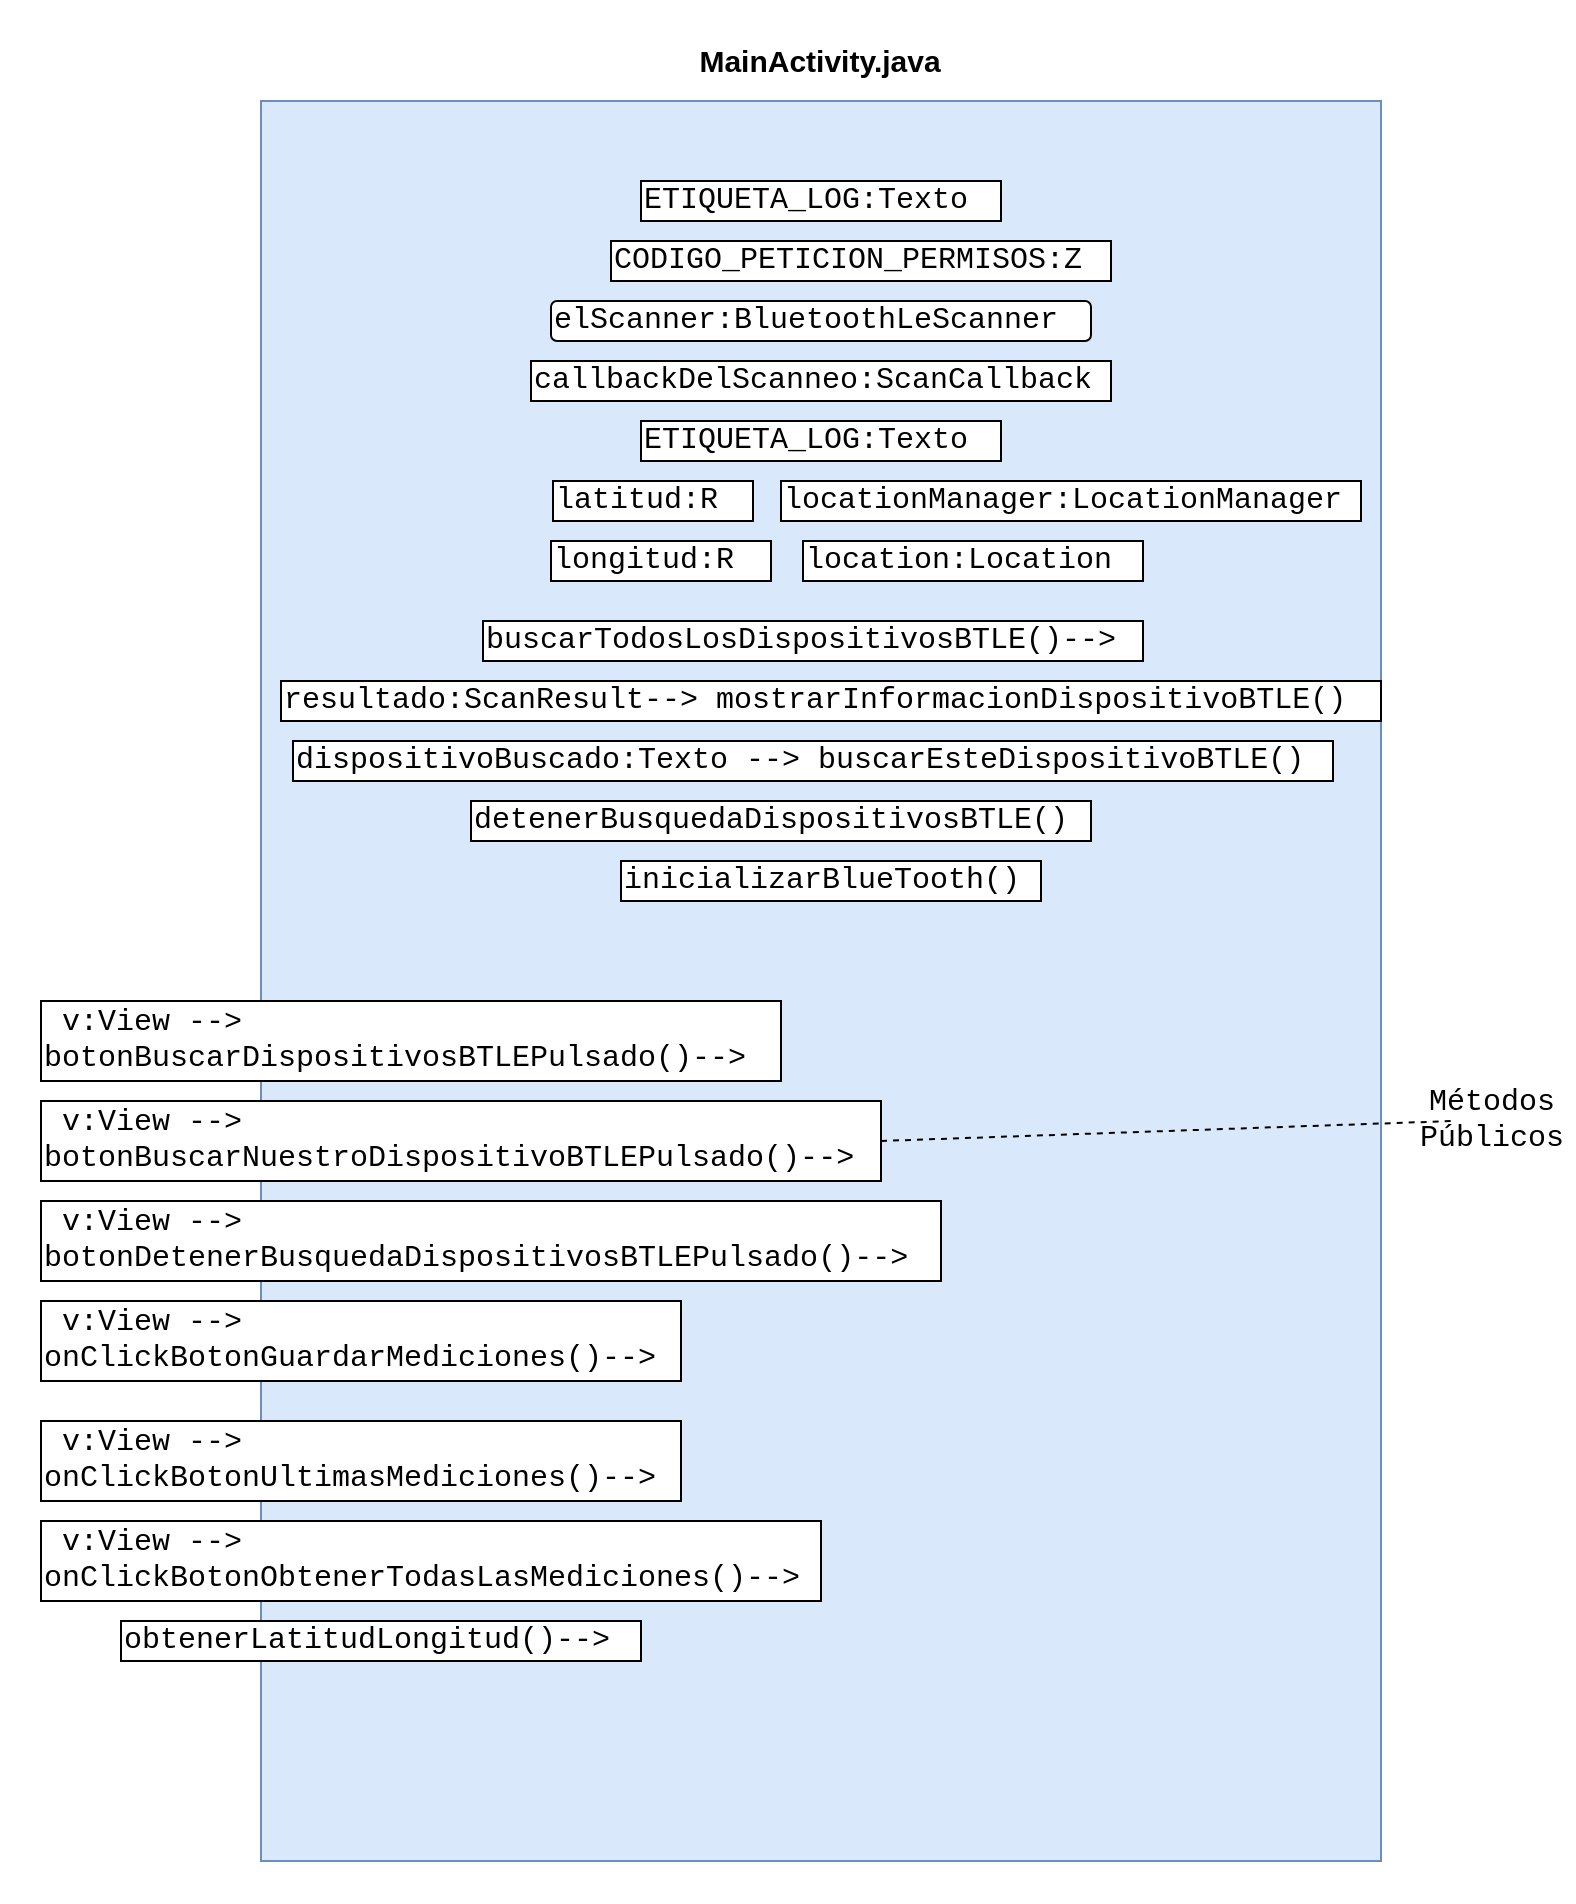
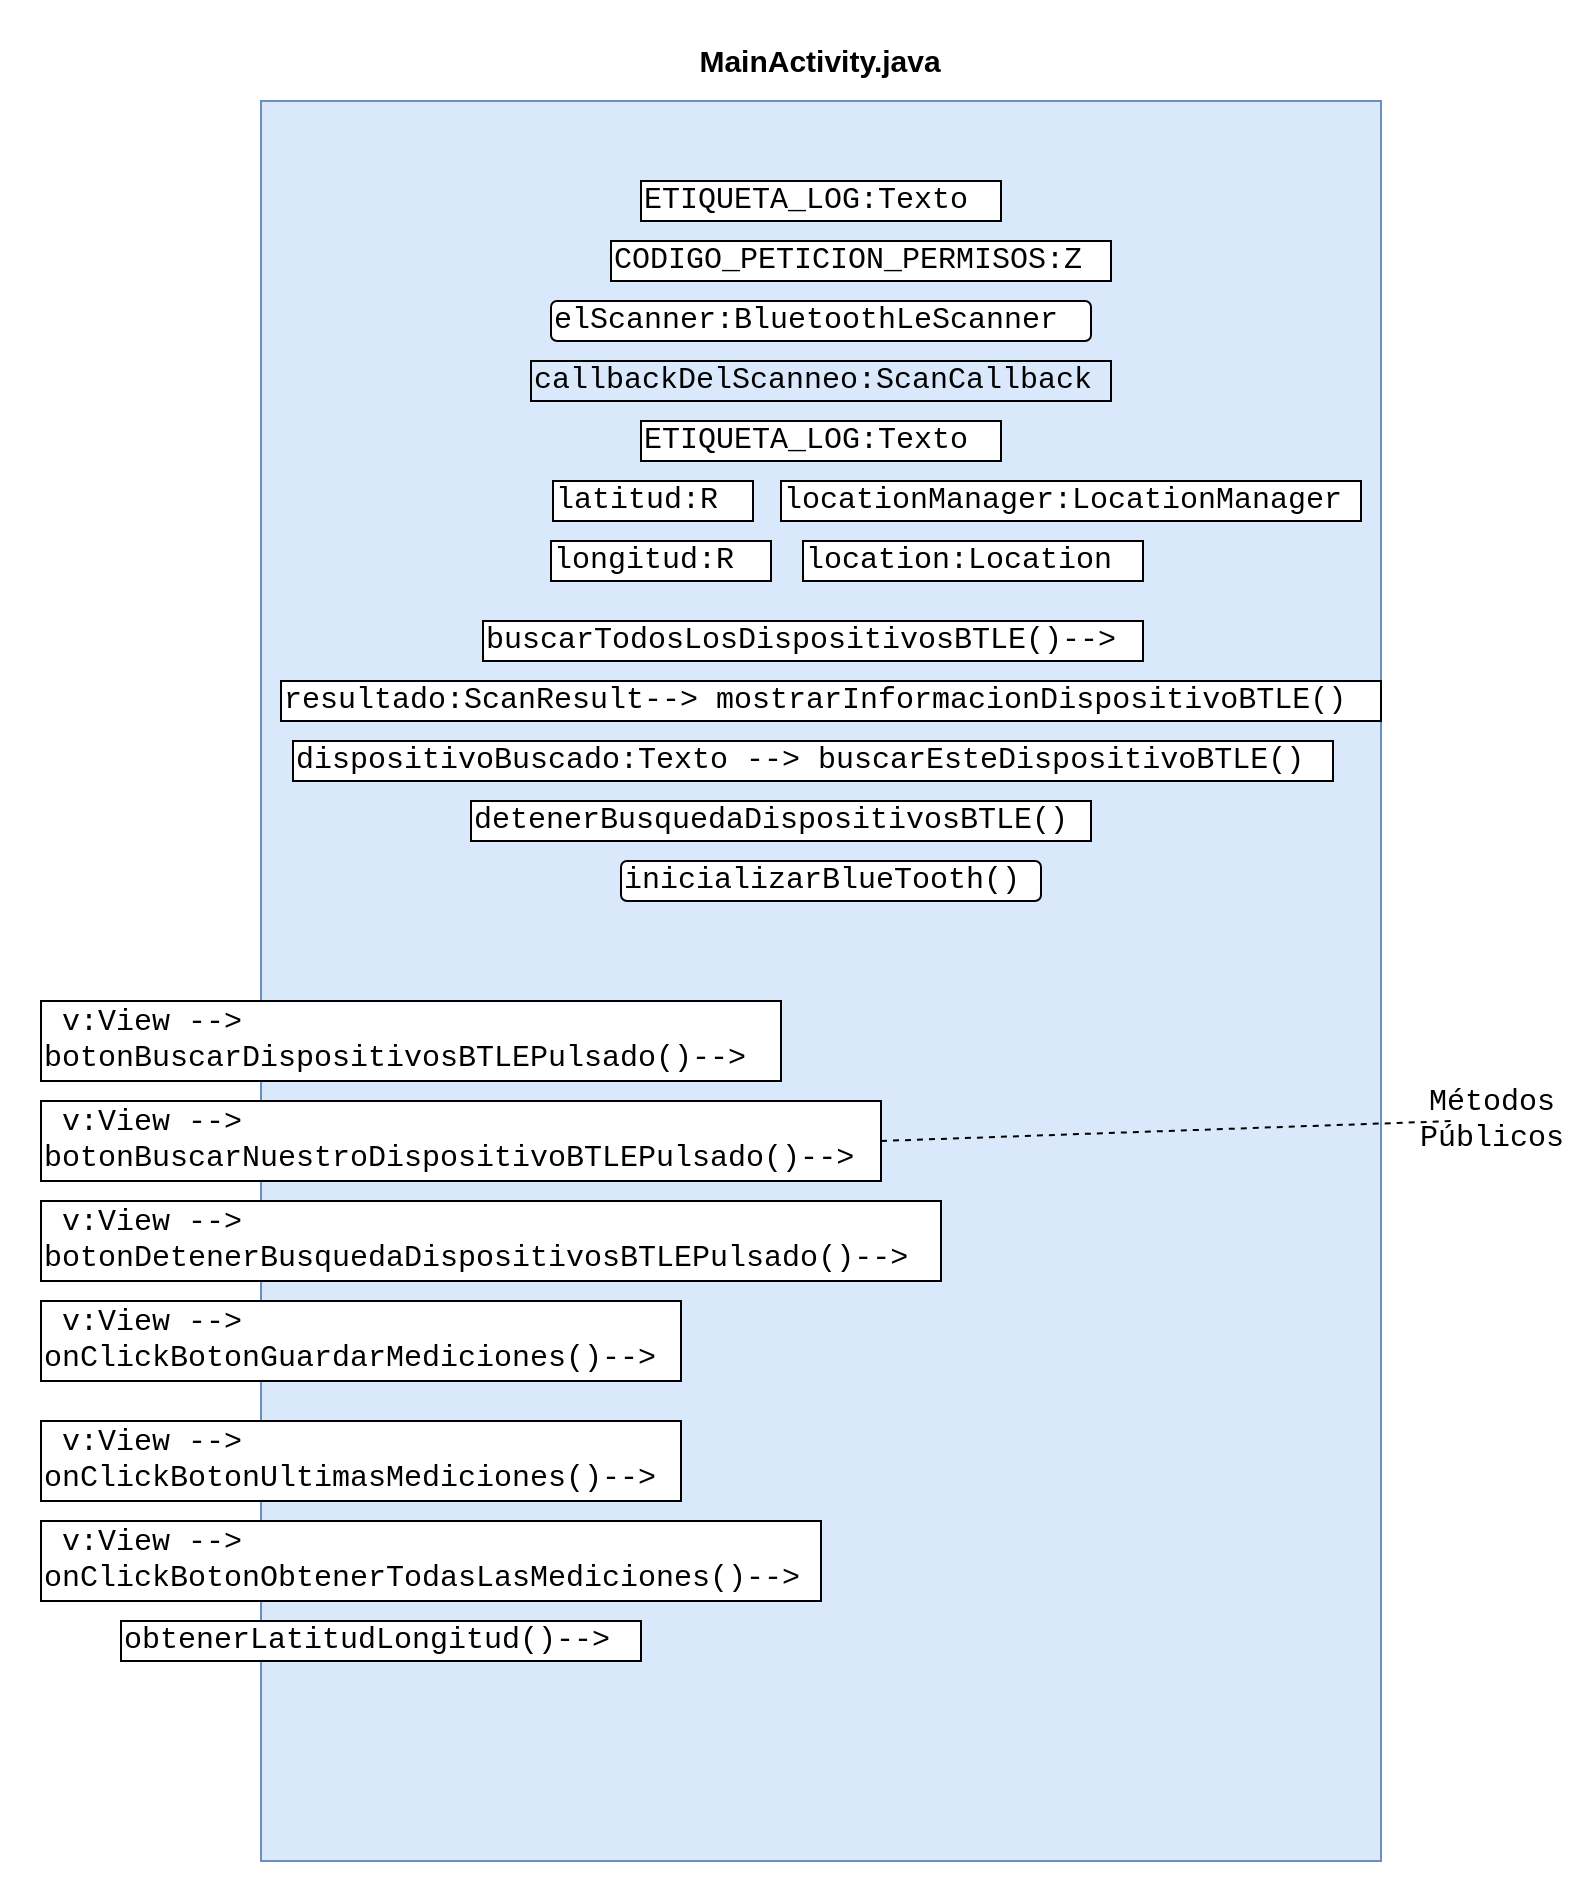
(821, 381) -> (821, 381)
(831, 881) -> (831, 881)
